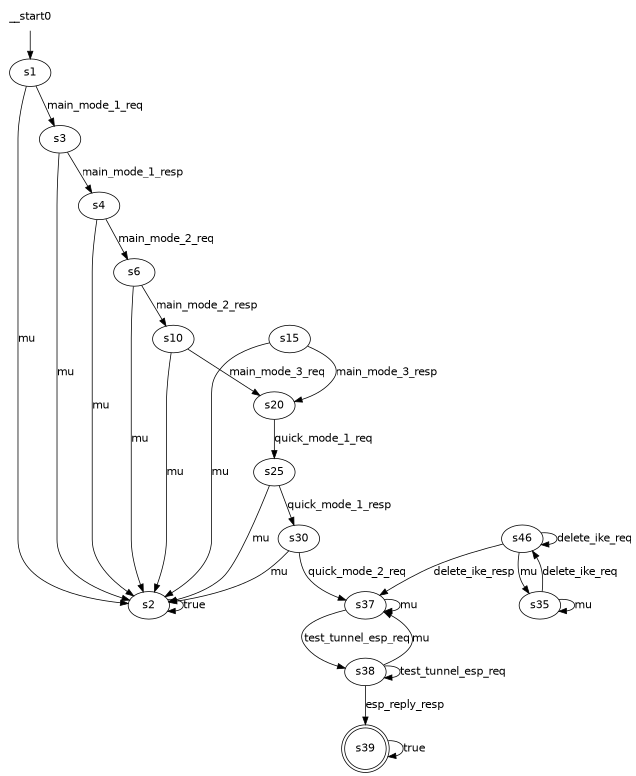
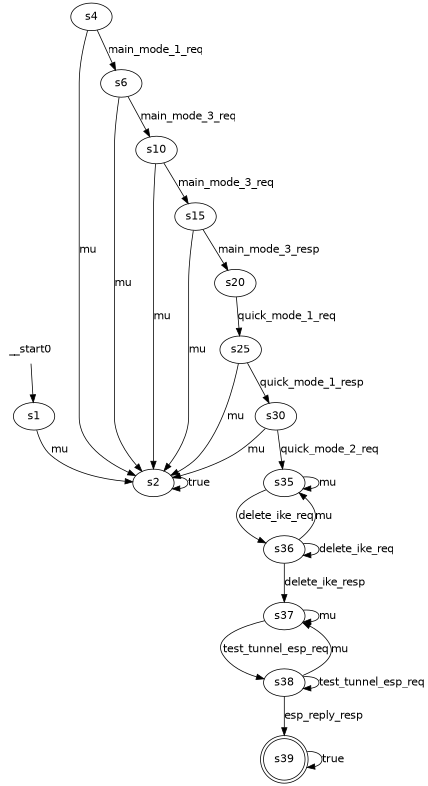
(60, 139) -> none
(166, 239) -> (156, 50)
(207, 306) -> (189, 117)
(224, 372) -> (174, 180)
(522, 539) -> (284, 549)
(311, 581) -> (280, 446)
